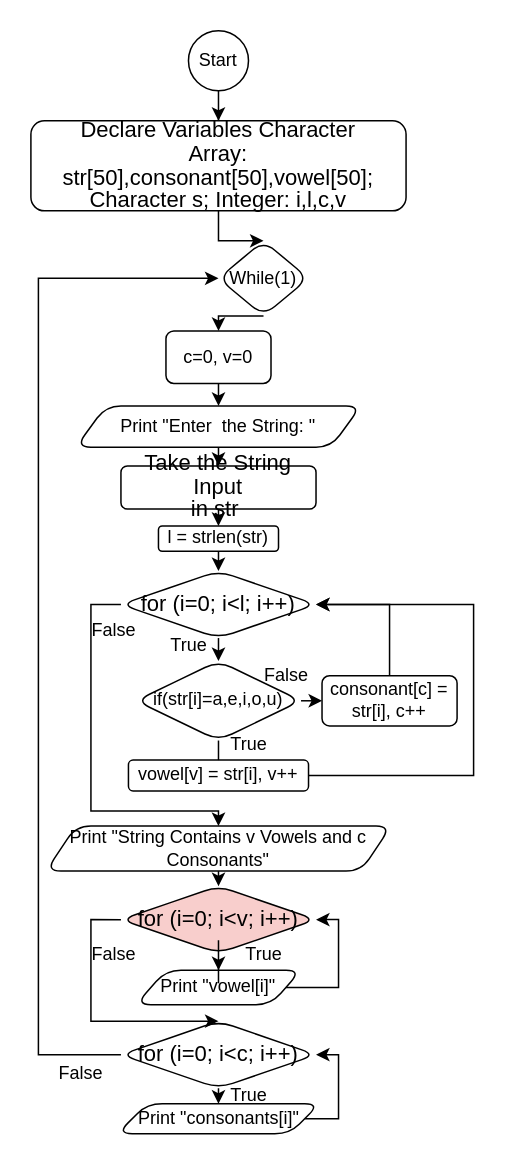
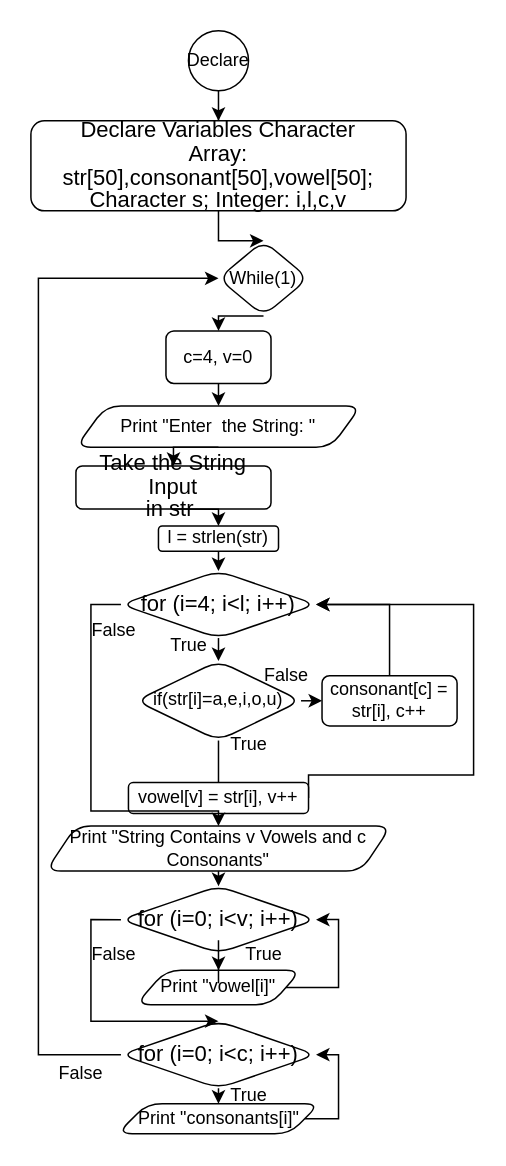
(218, 61) -> (218, 61)
(218, 358) -> (218, 358)
(218, 487) -> (173, 487)
(218, 604) -> (218, 604)
(218, 775) -> (218, 798)
(218, 919) -> (218, 919)
